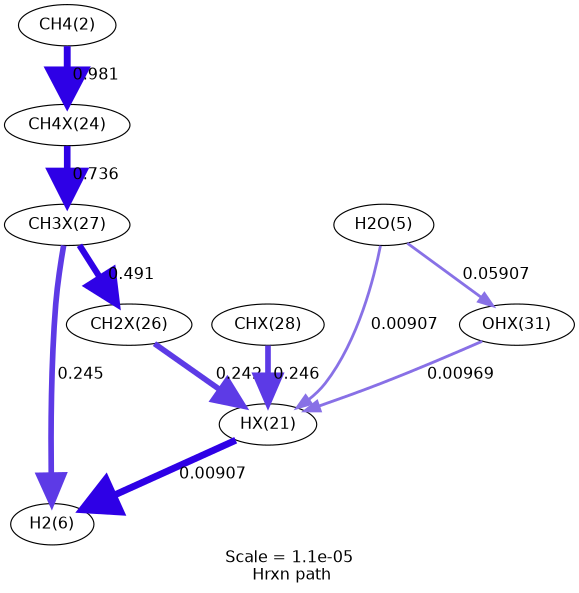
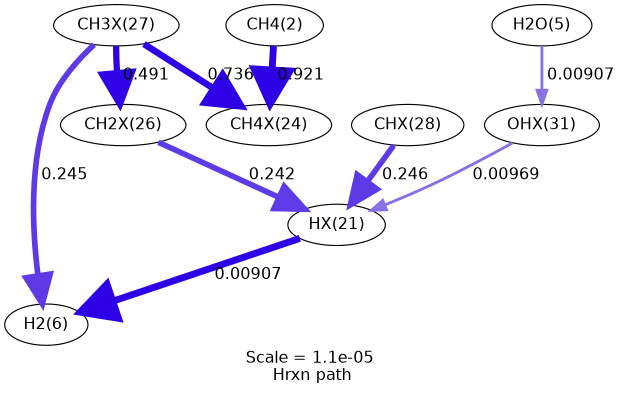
(94, 75) -> (299, 75)
(67, 158) -> (179, 66)
(494, 275) -> (579, 75)
(356, 328) -> none
